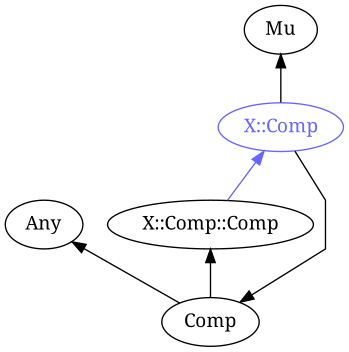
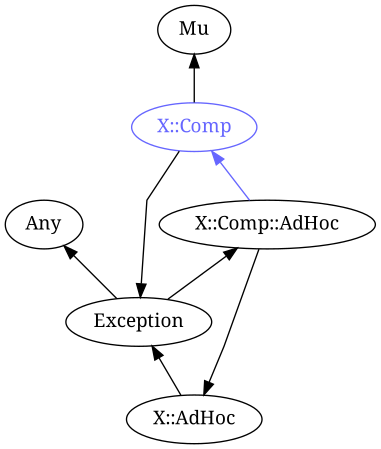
(210, 225) -> (267, 225)
(210, 322) -> (139, 322)
none -> (194, 419)
